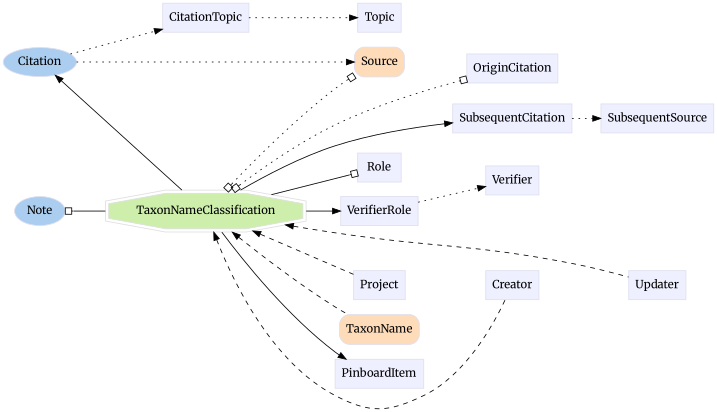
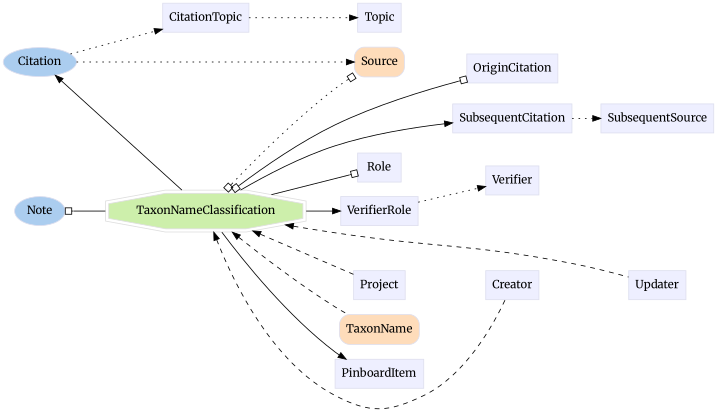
(343, 121) -> (343, 121)
